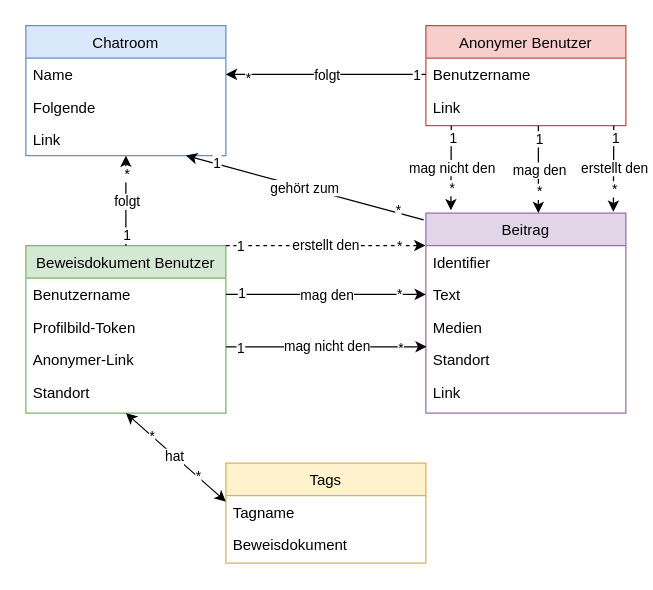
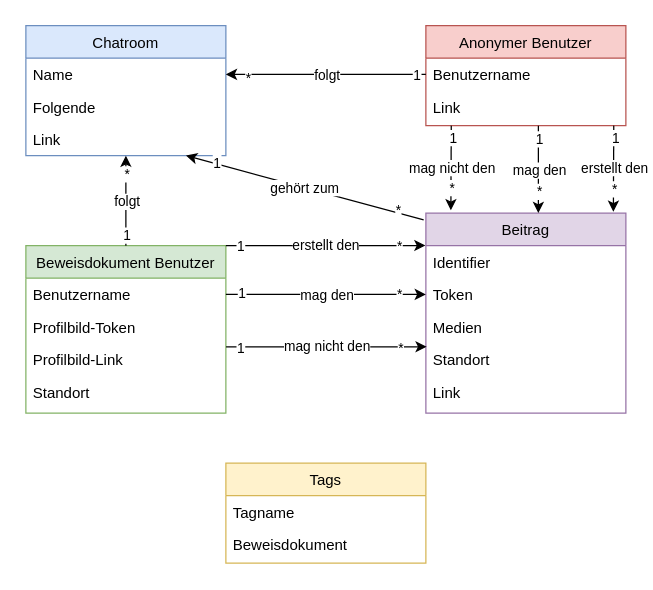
(385, 246) -> (385, 246)
(449, 295) -> (454, 295)
(85, 360) -> (86, 360)
(176, 458) -> none
